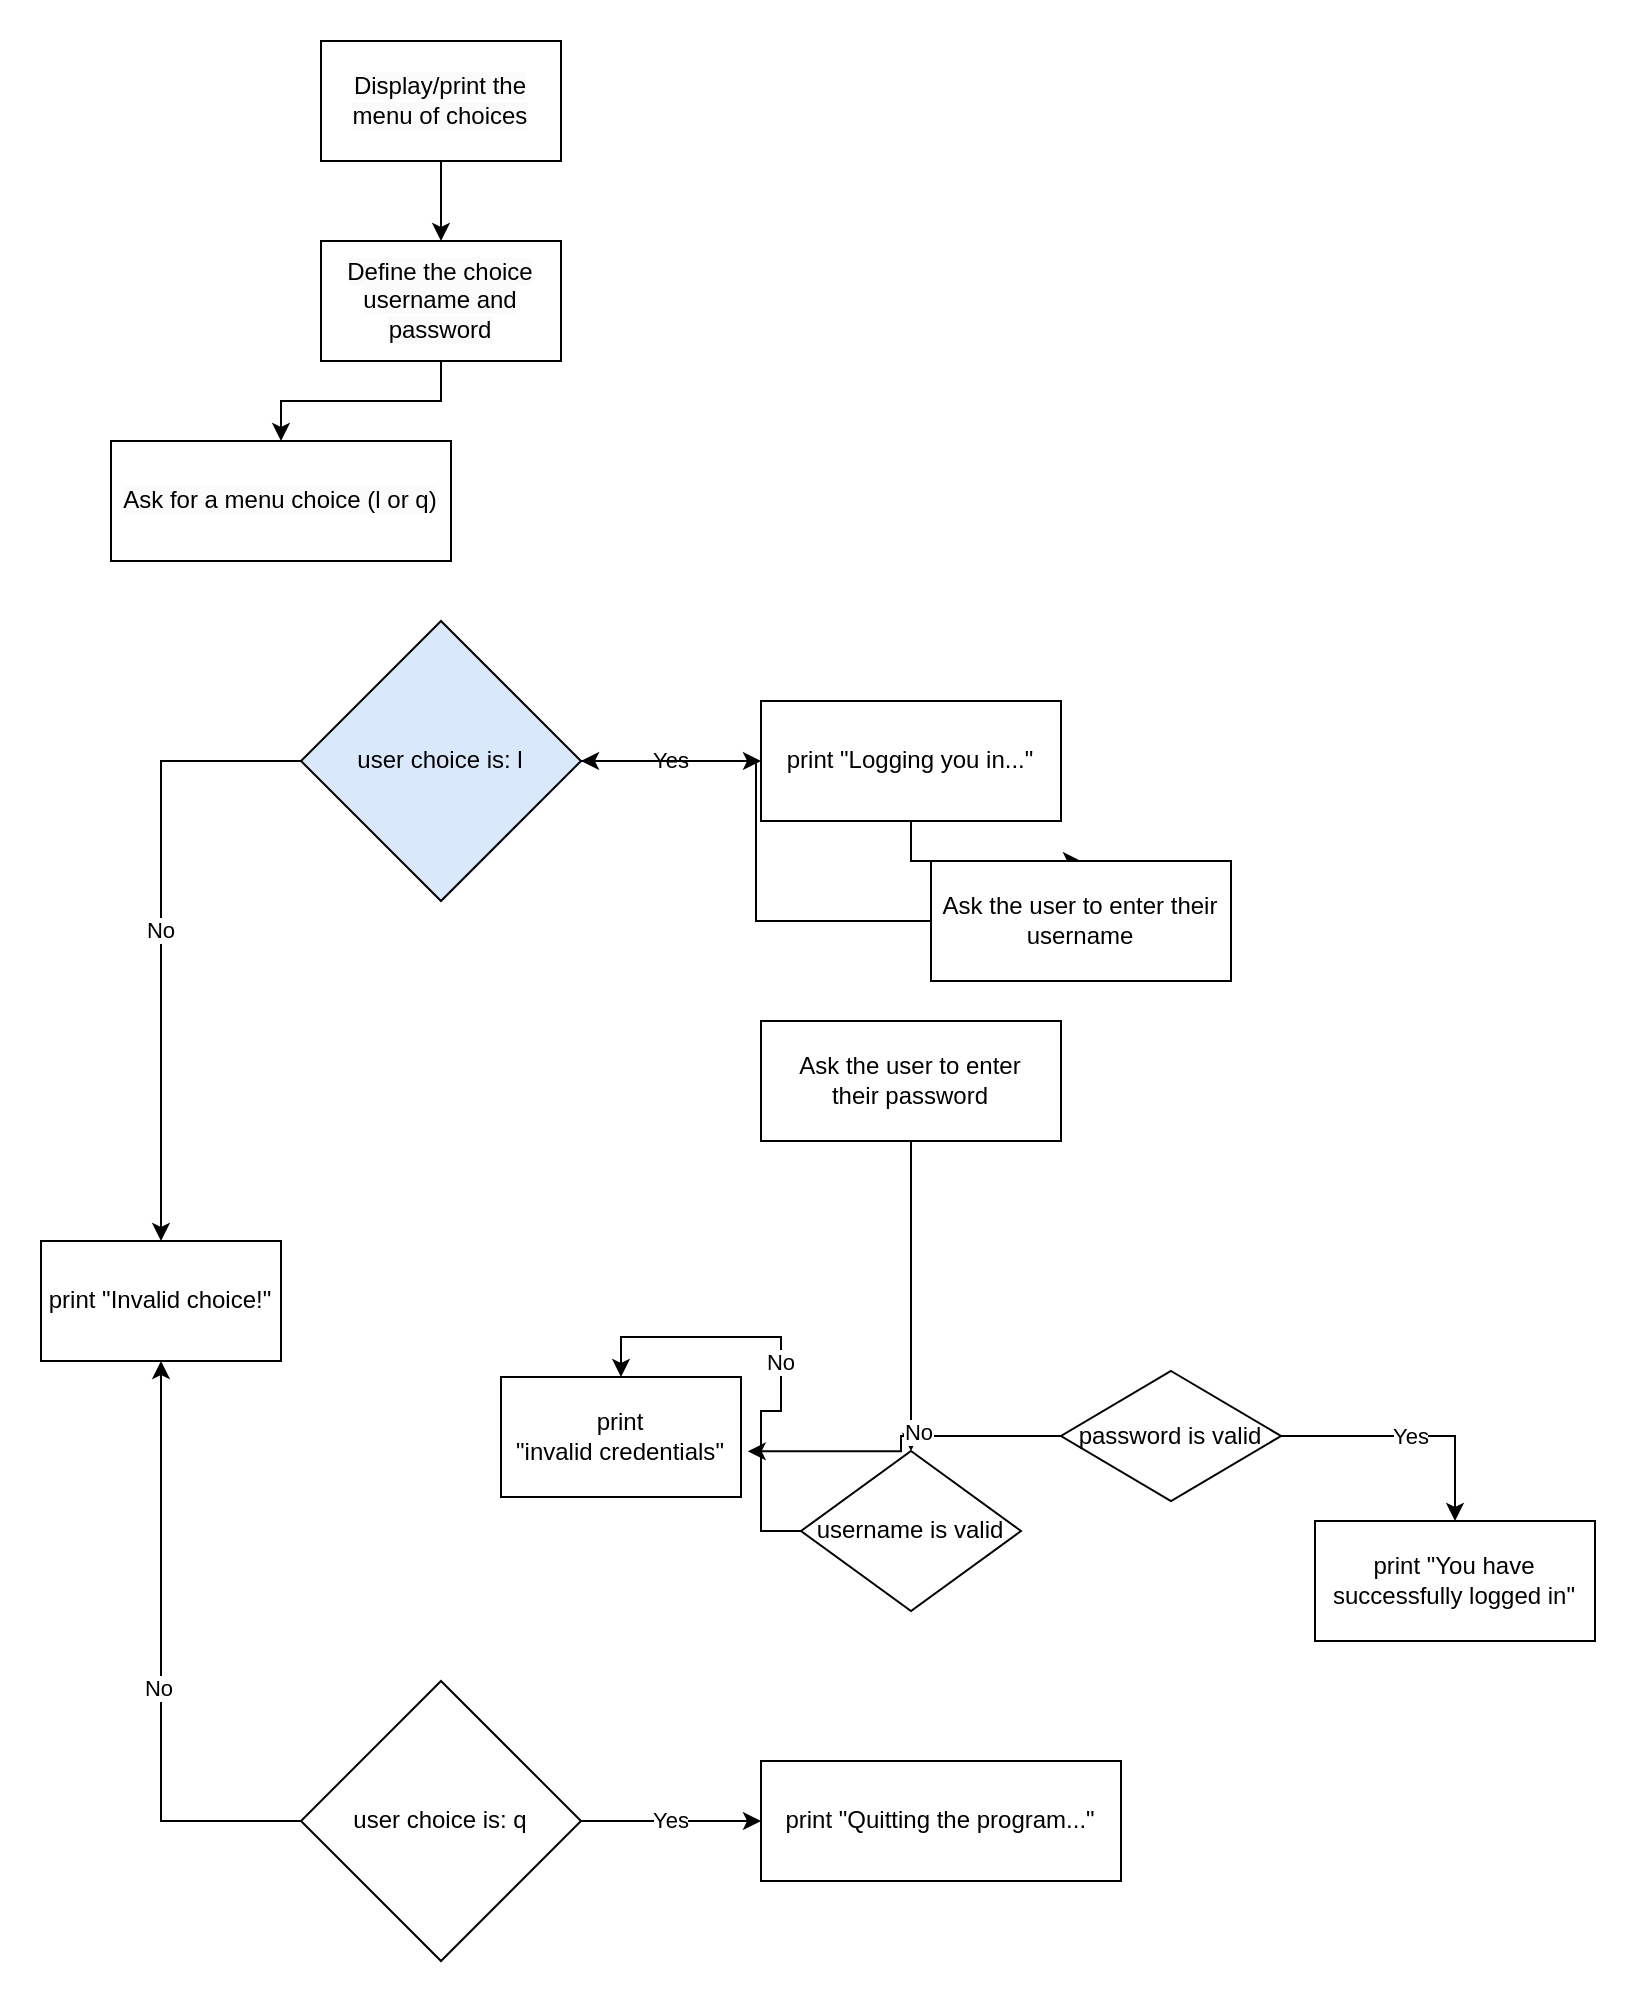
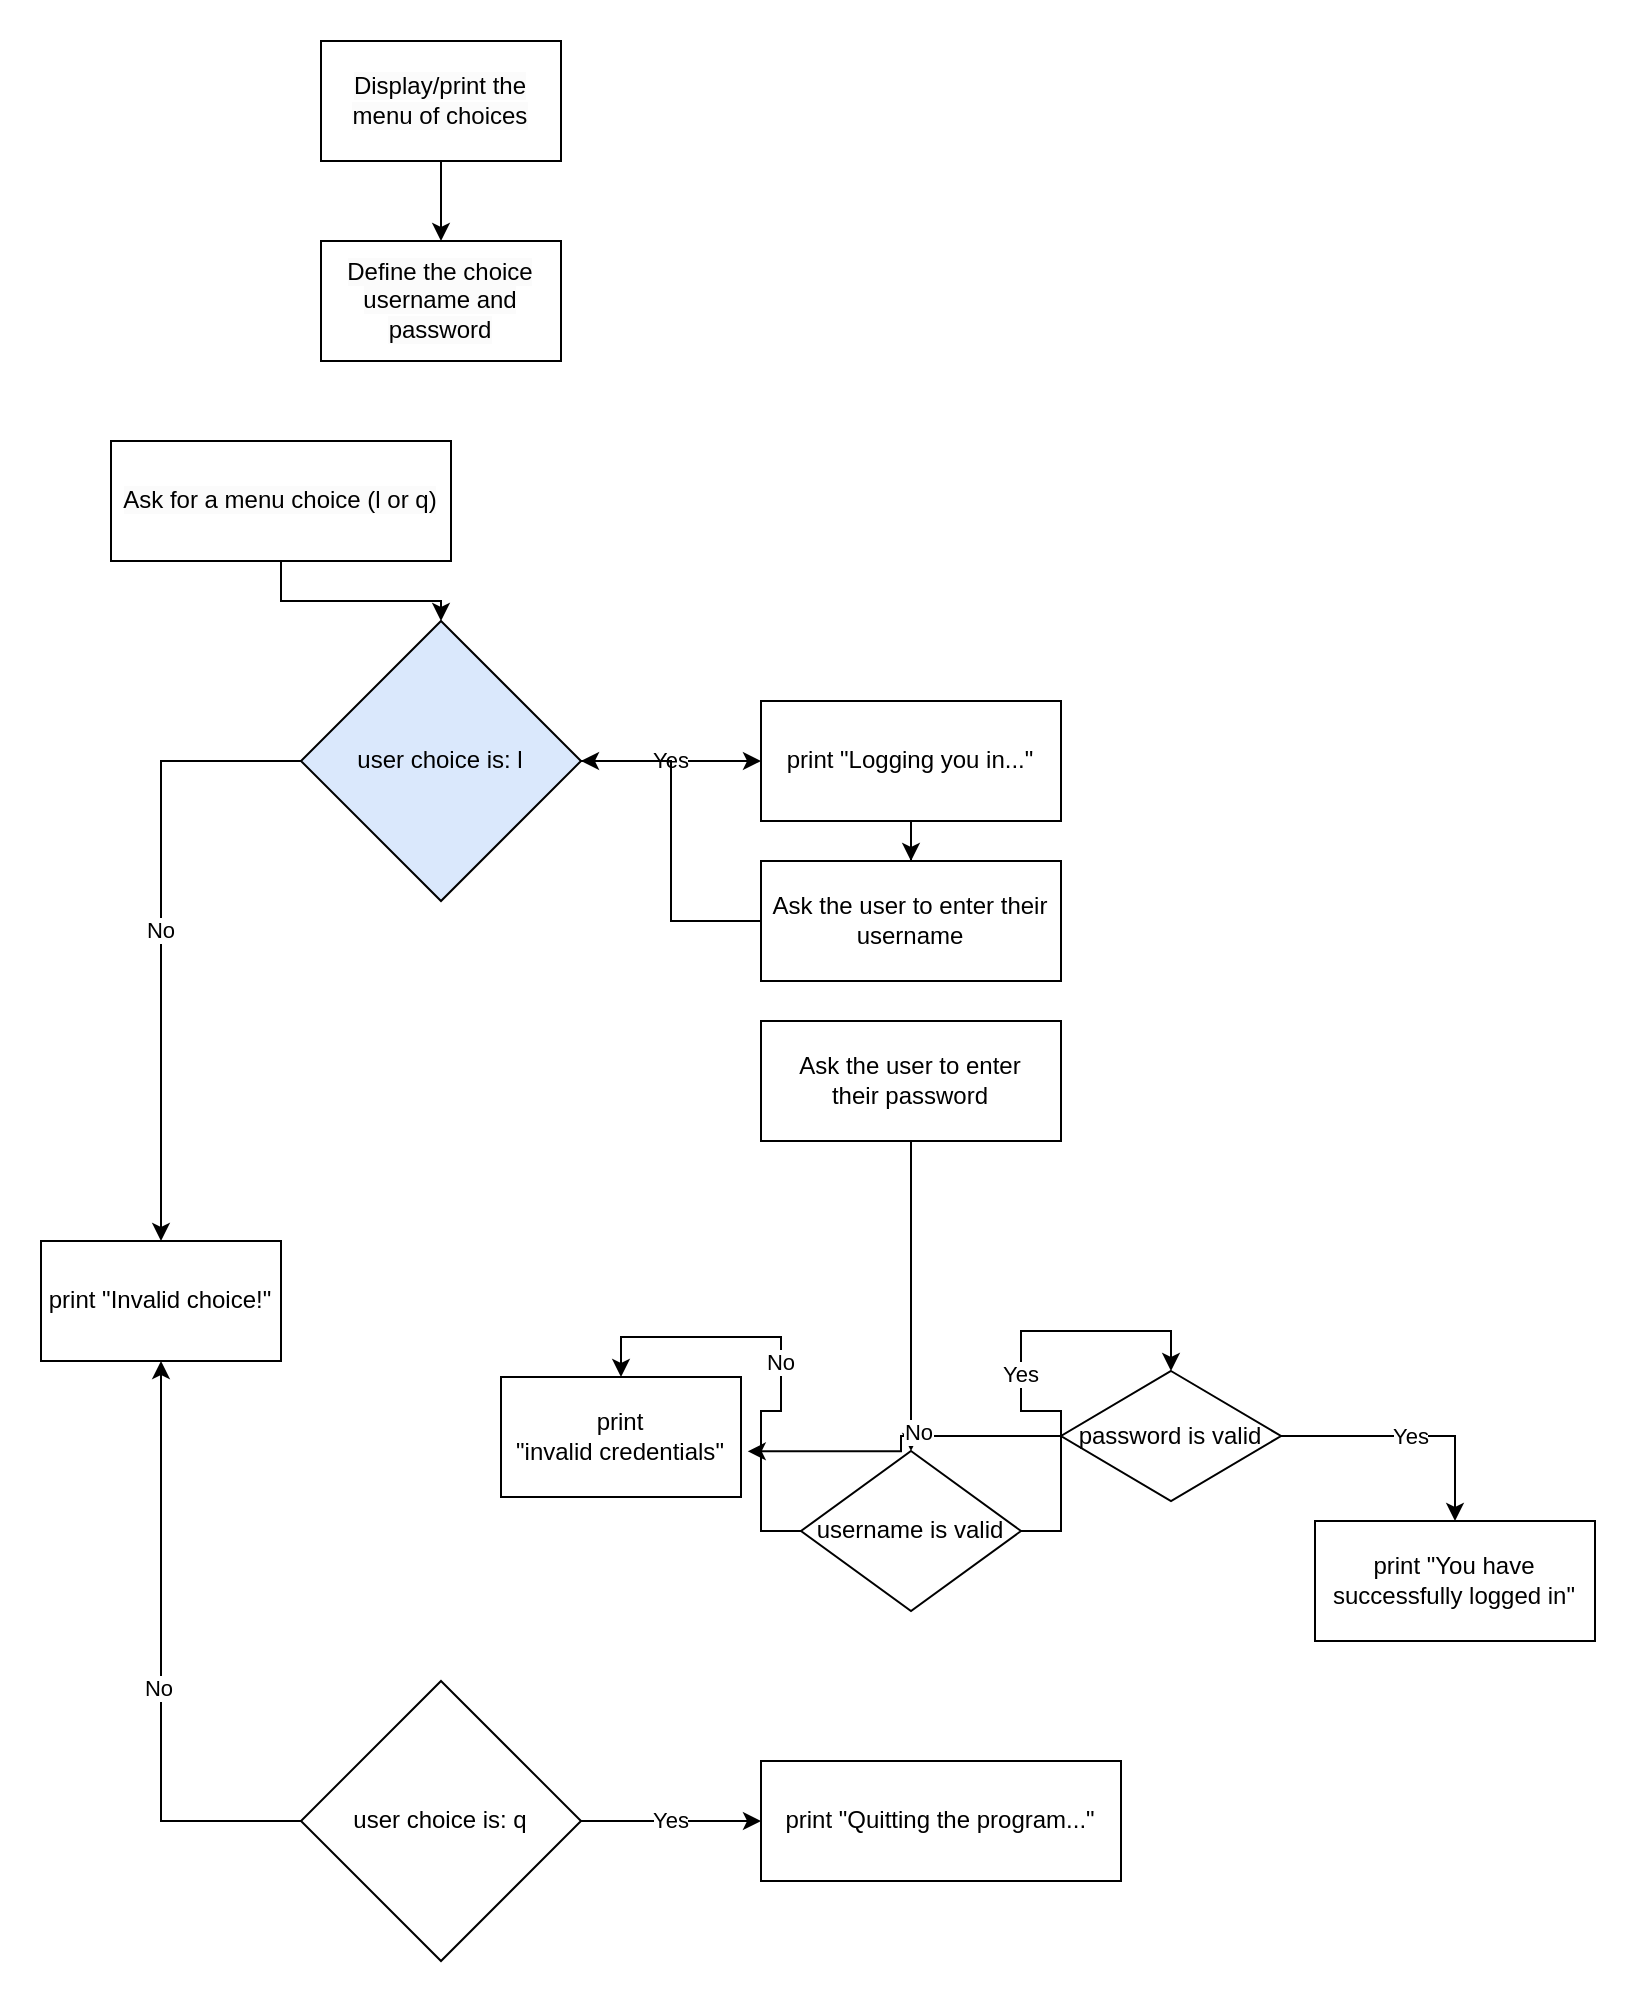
(368, 401) -> none
none -> (344, 601)
(1081, 921) -> (911, 921)
none -> (1021, 1383)
